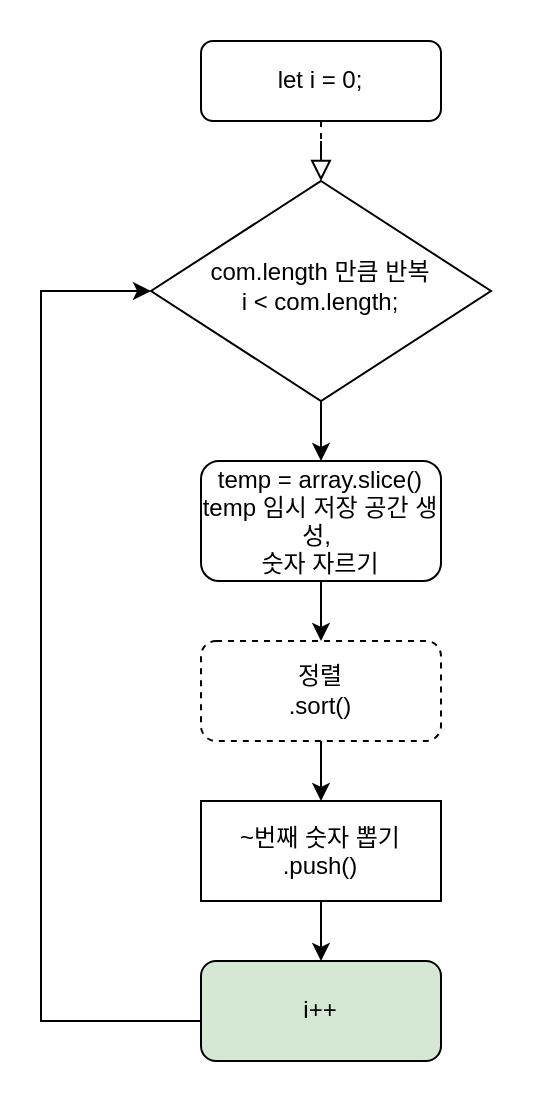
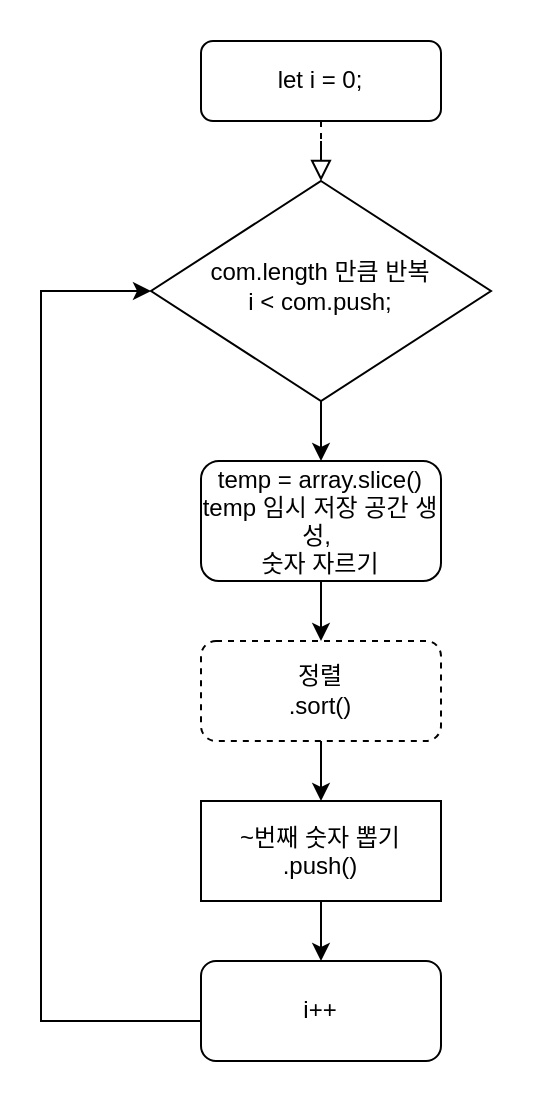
(321, 287) -> (321, 287)
(321, 1011) -> (321, 1011)
